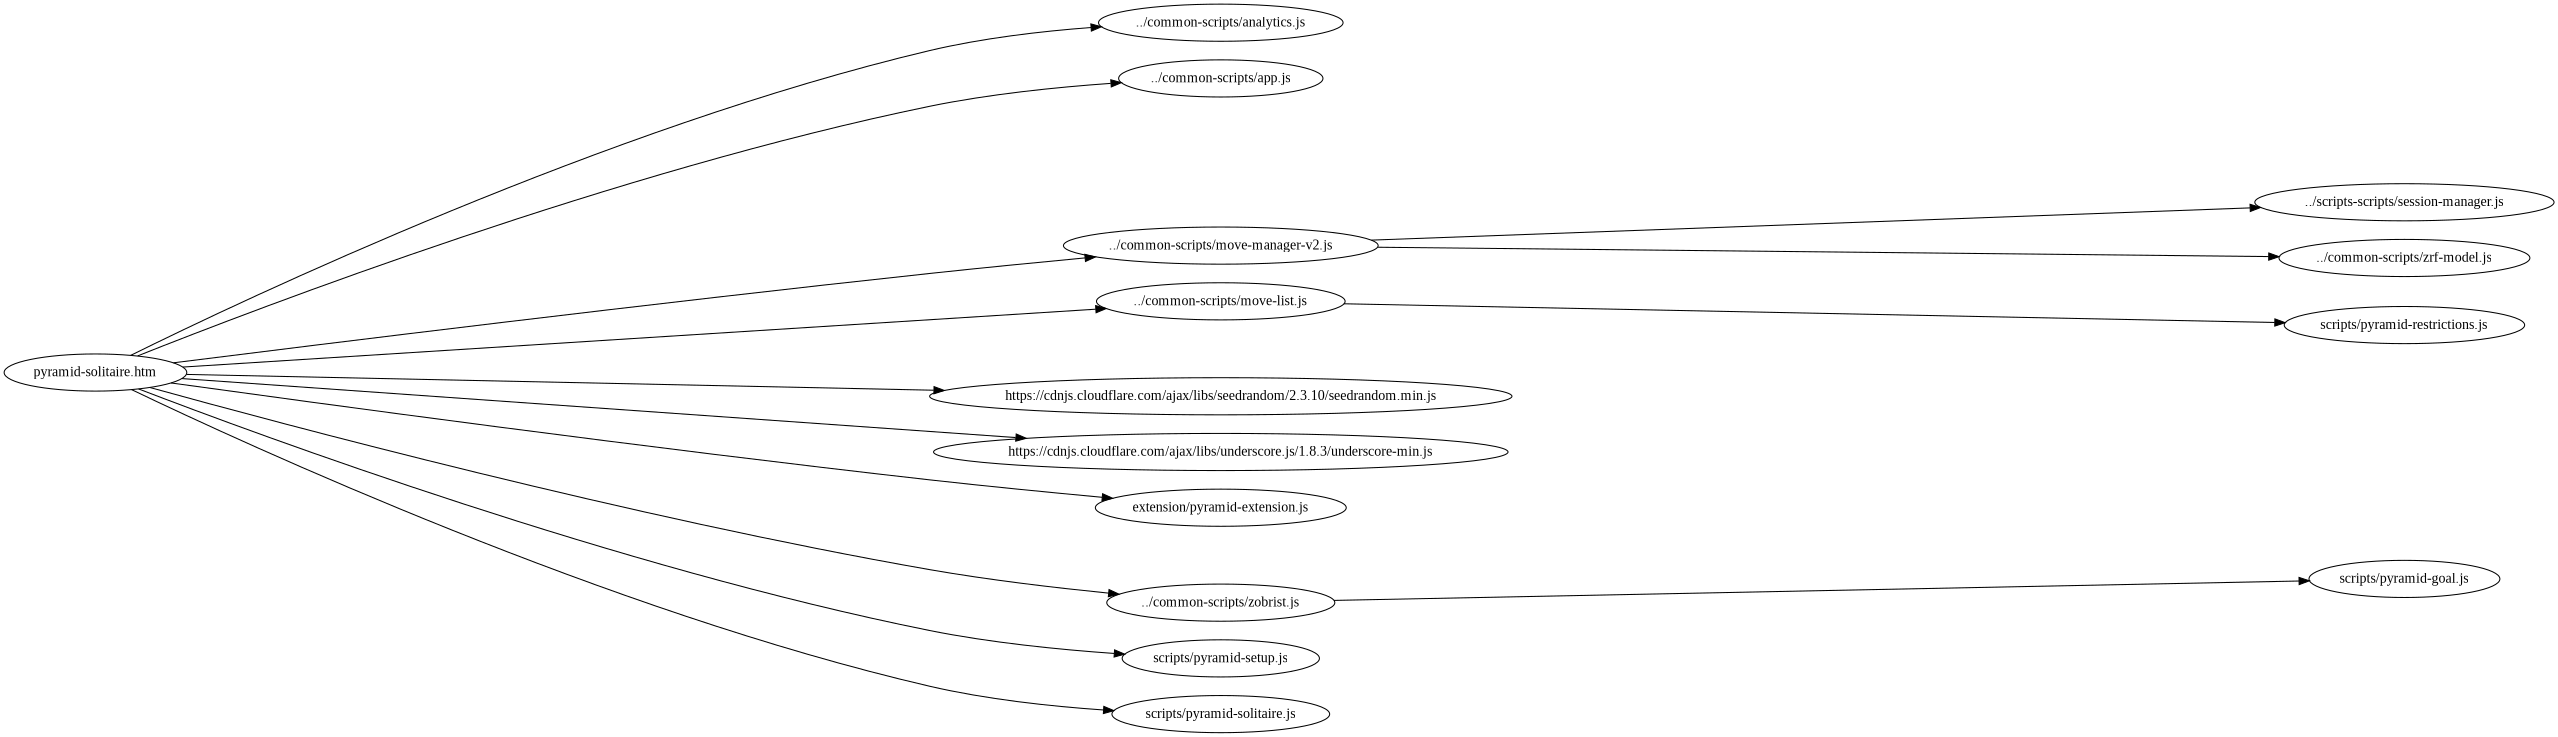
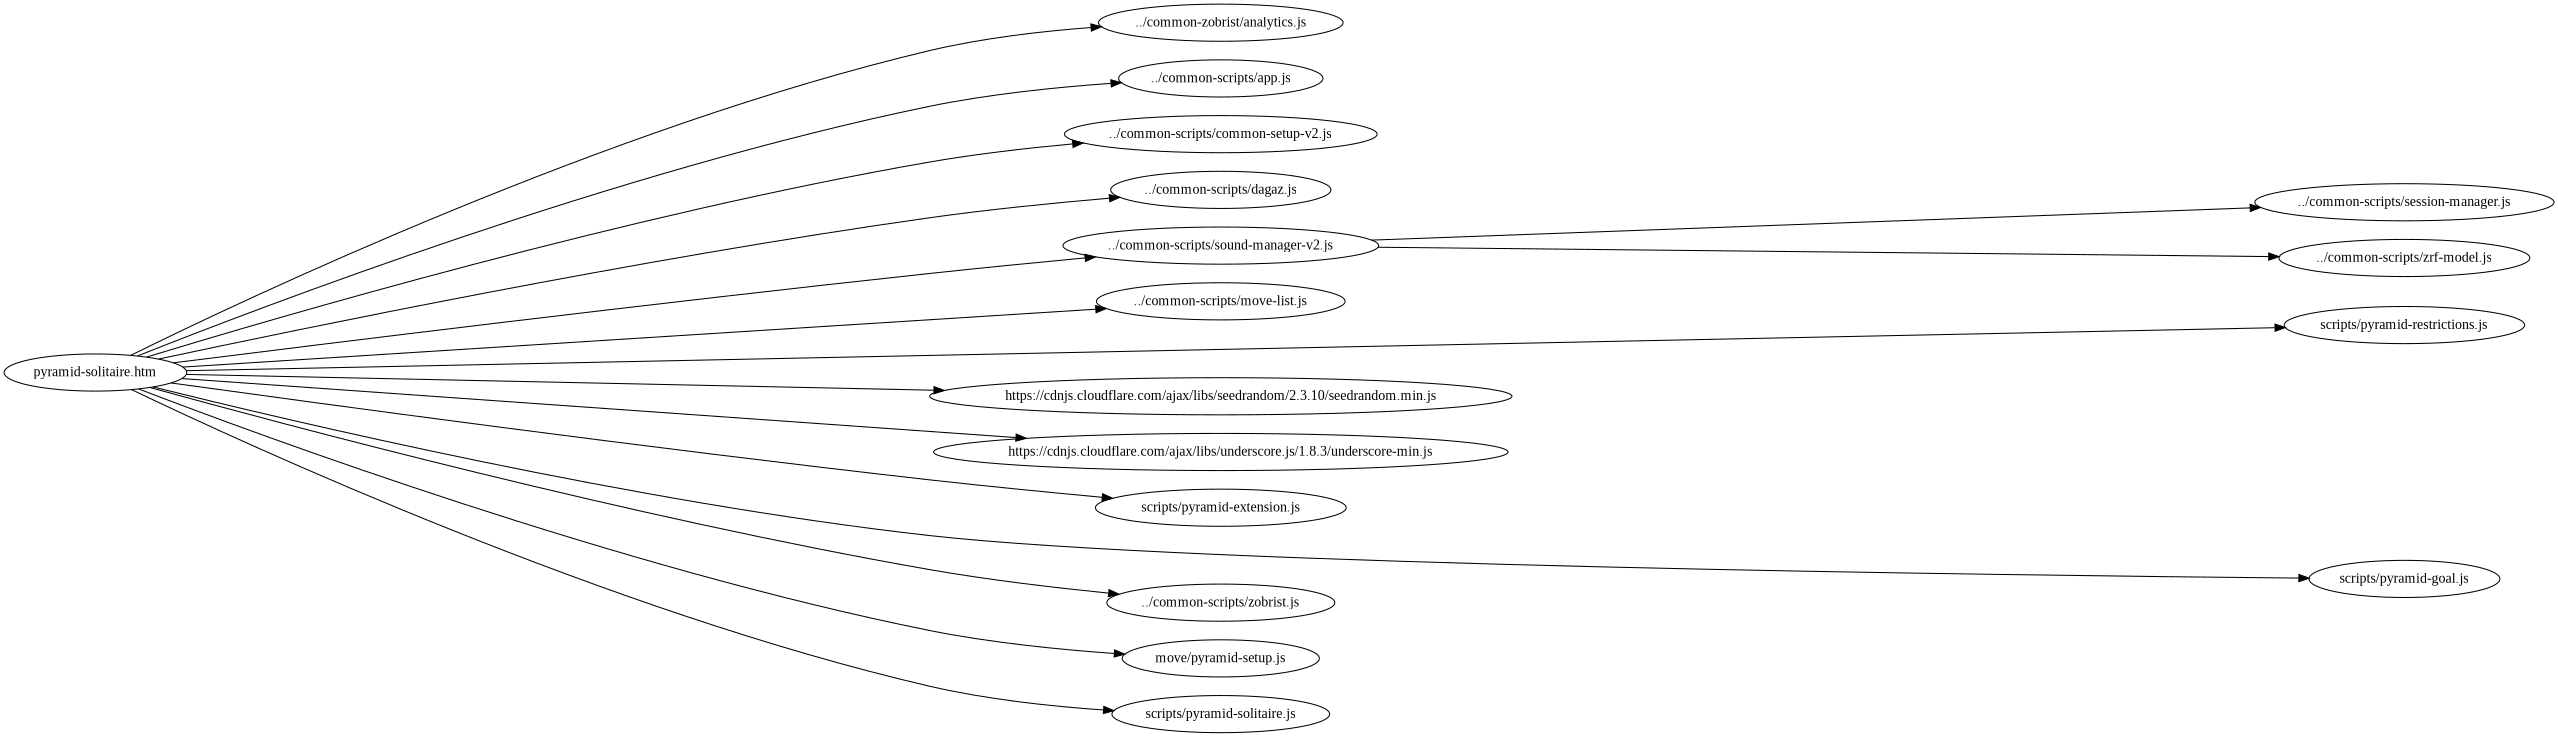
(1221, 23) -> (1221, 23)
none -> (1221, 134)
none -> (1221, 190)
(2404, 202) -> (2404, 202)
(1221, 246) -> (1221, 246)
(1809, 313) -> (1231, 349)
(1221, 508) -> (1221, 508)
(1817, 591) -> (1218, 554)
(1221, 658) -> (1221, 658)
